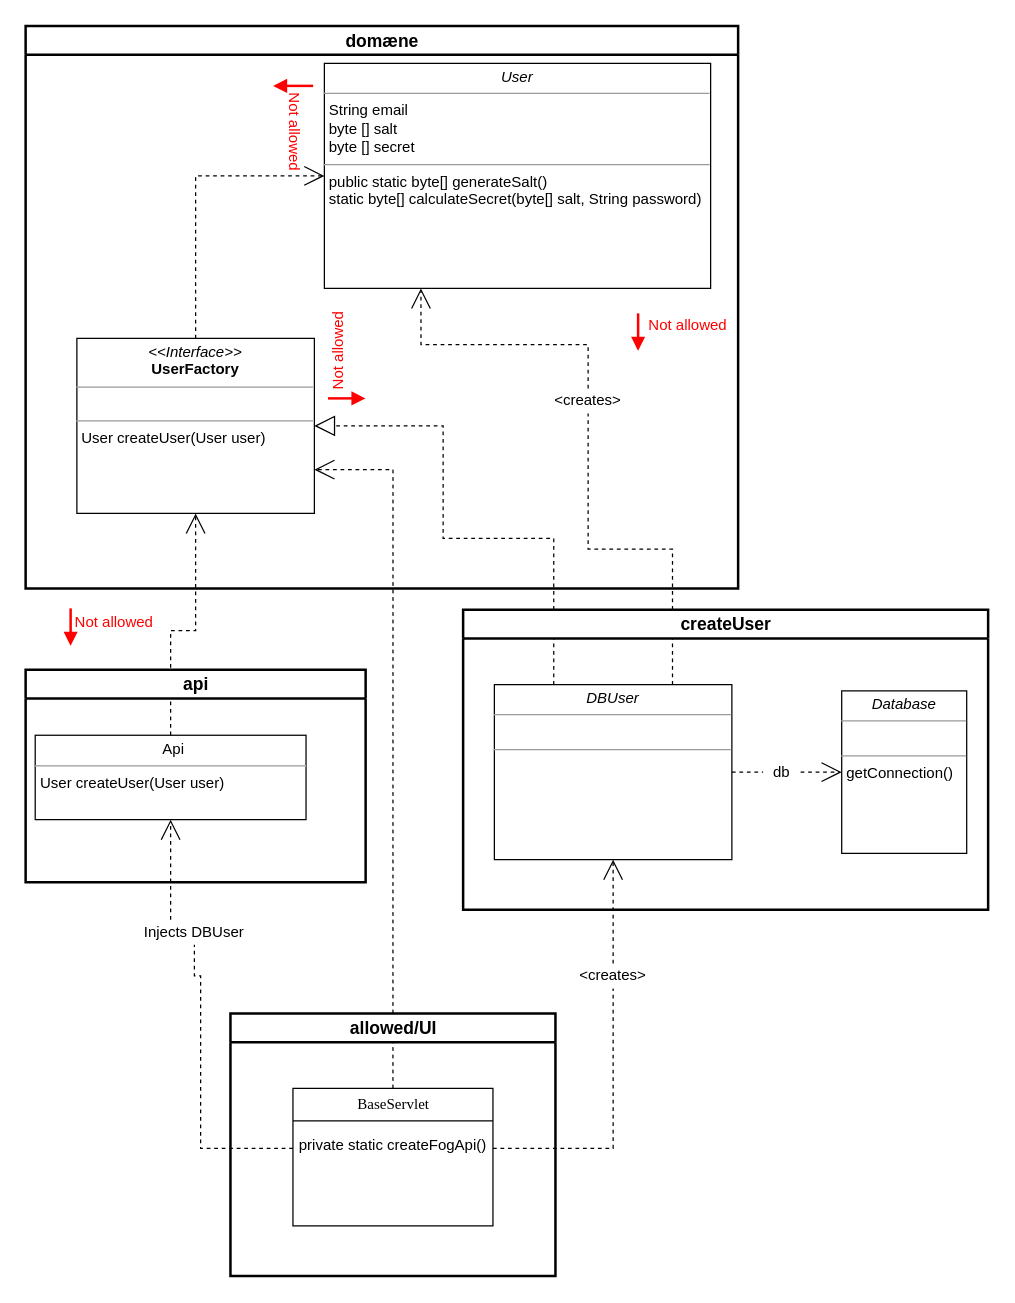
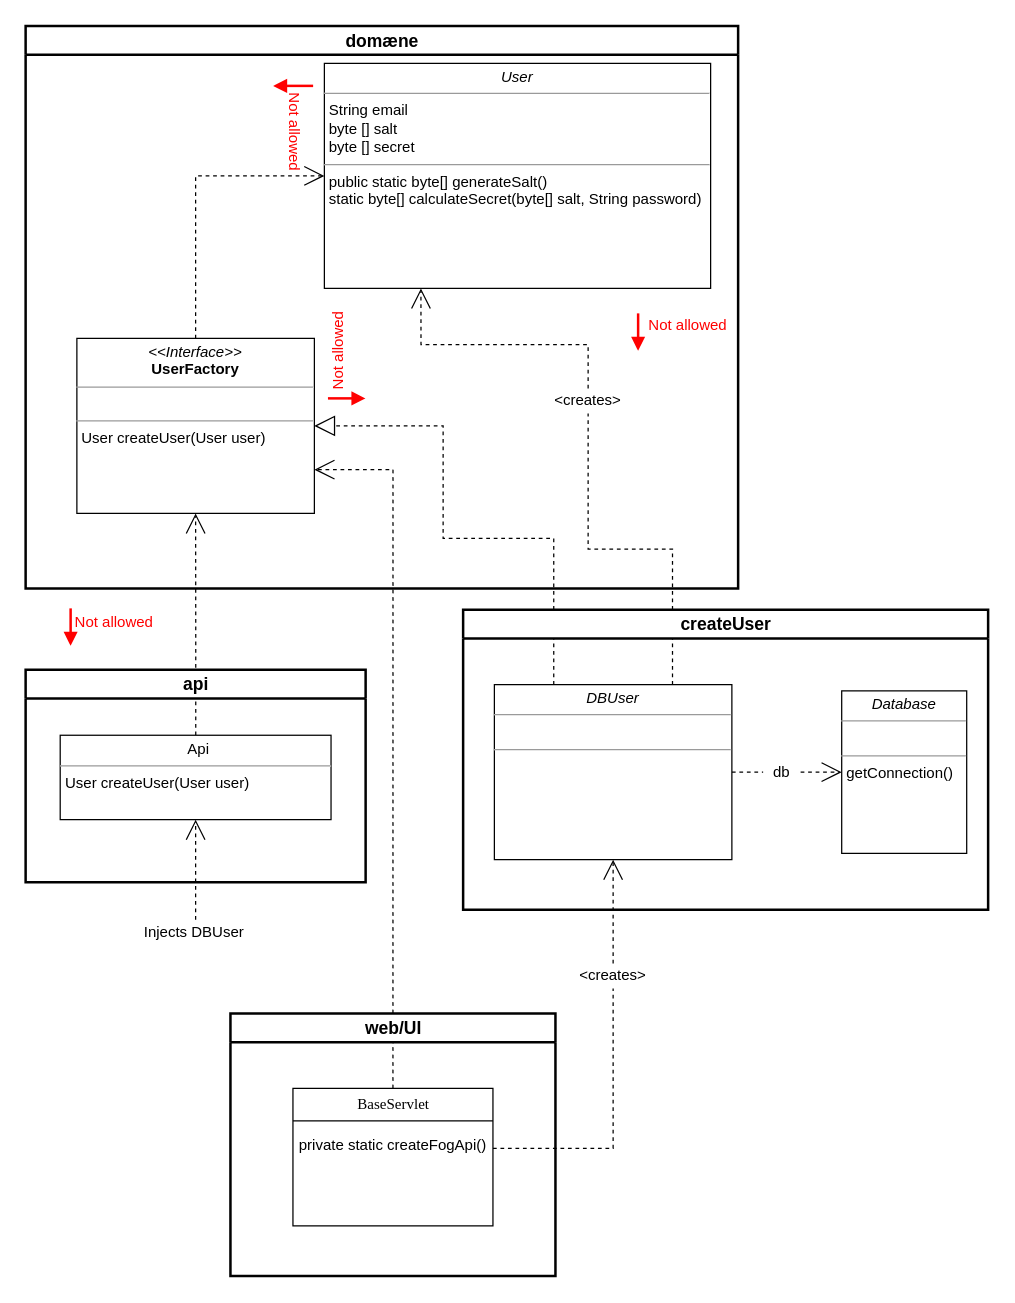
(171, 777) -> (196, 777)
(394, 1028) -> (394, 1028)
(201, 1090) -> none
